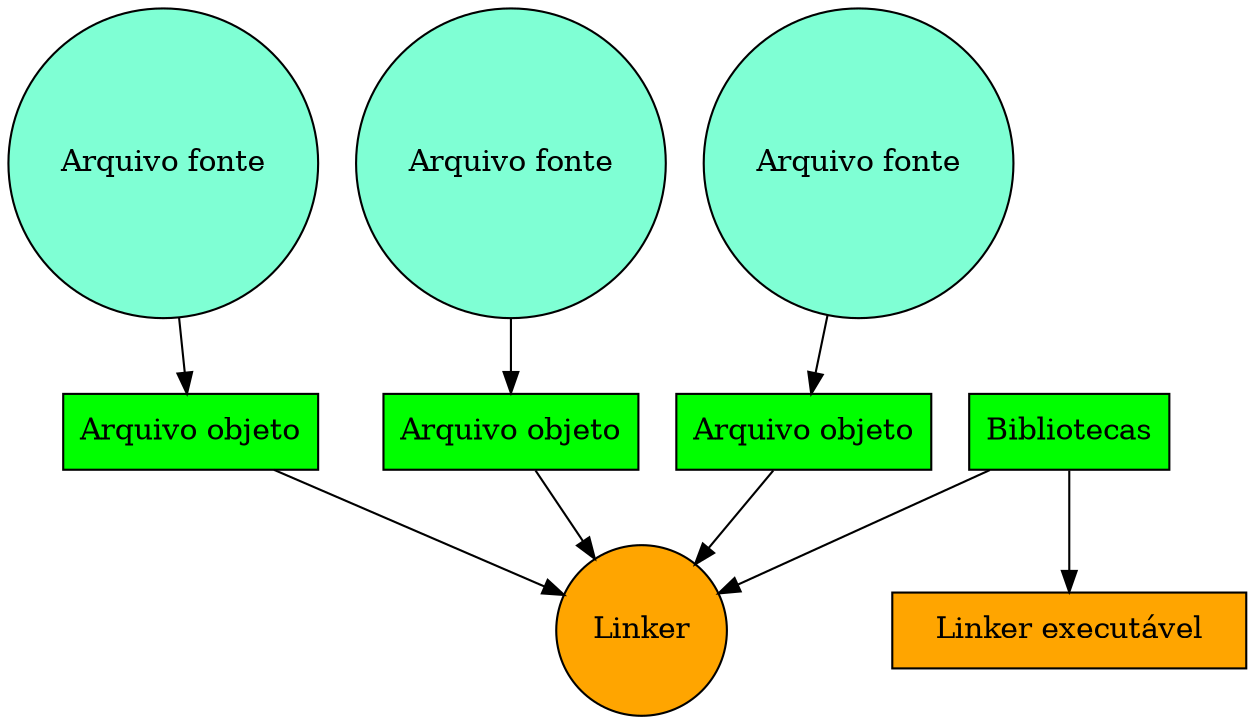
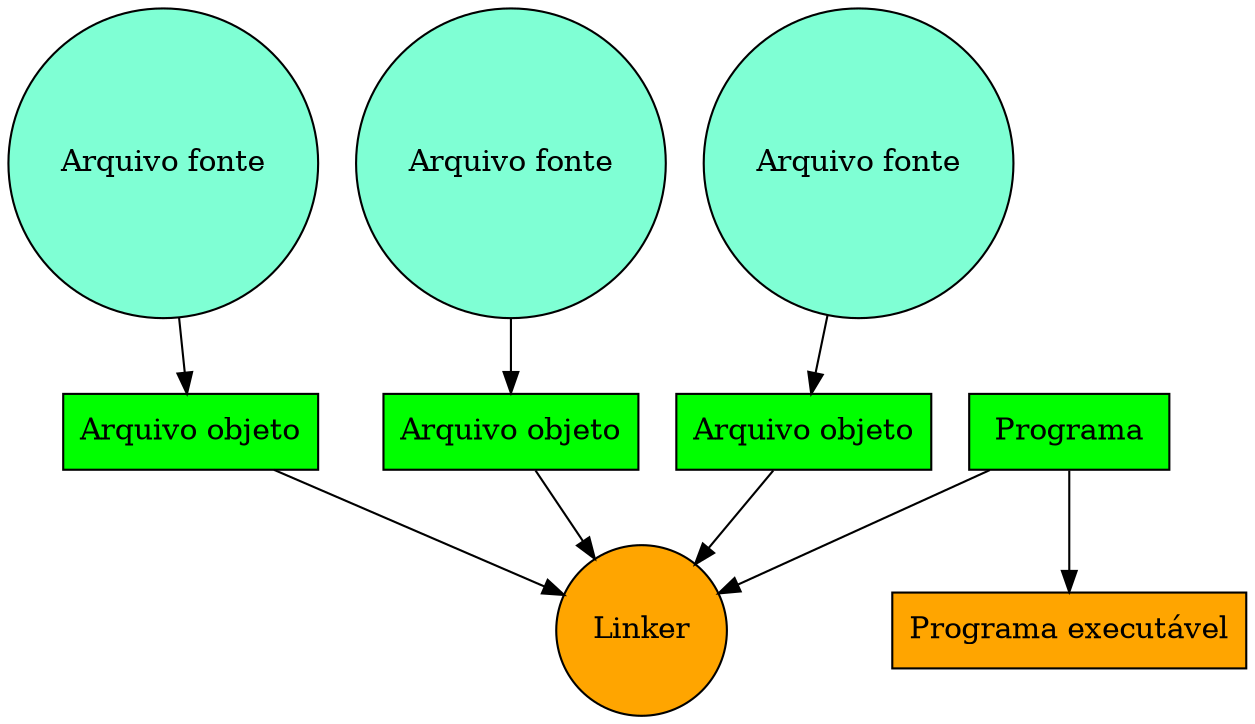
(1069, 432) -> (1069, 432)
(1069, 630) -> (1069, 630)
